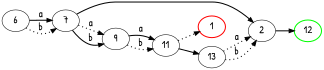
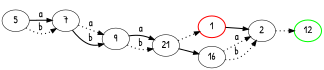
(164, 2) -> (234, 28)
(16, 21) -> (16, 21)
(282, 31) -> (282, 31)
(166, 45) -> (166, 45)
(212, 57) -> (212, 57)
